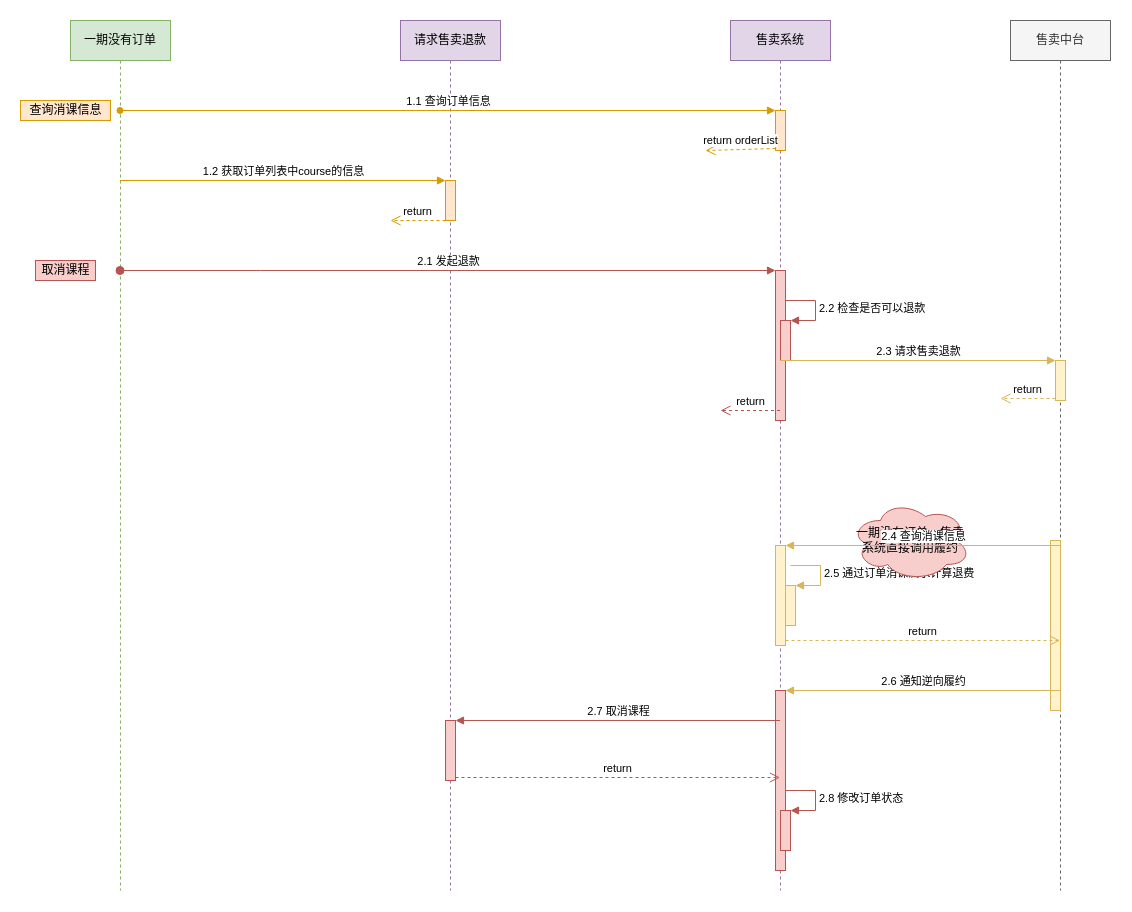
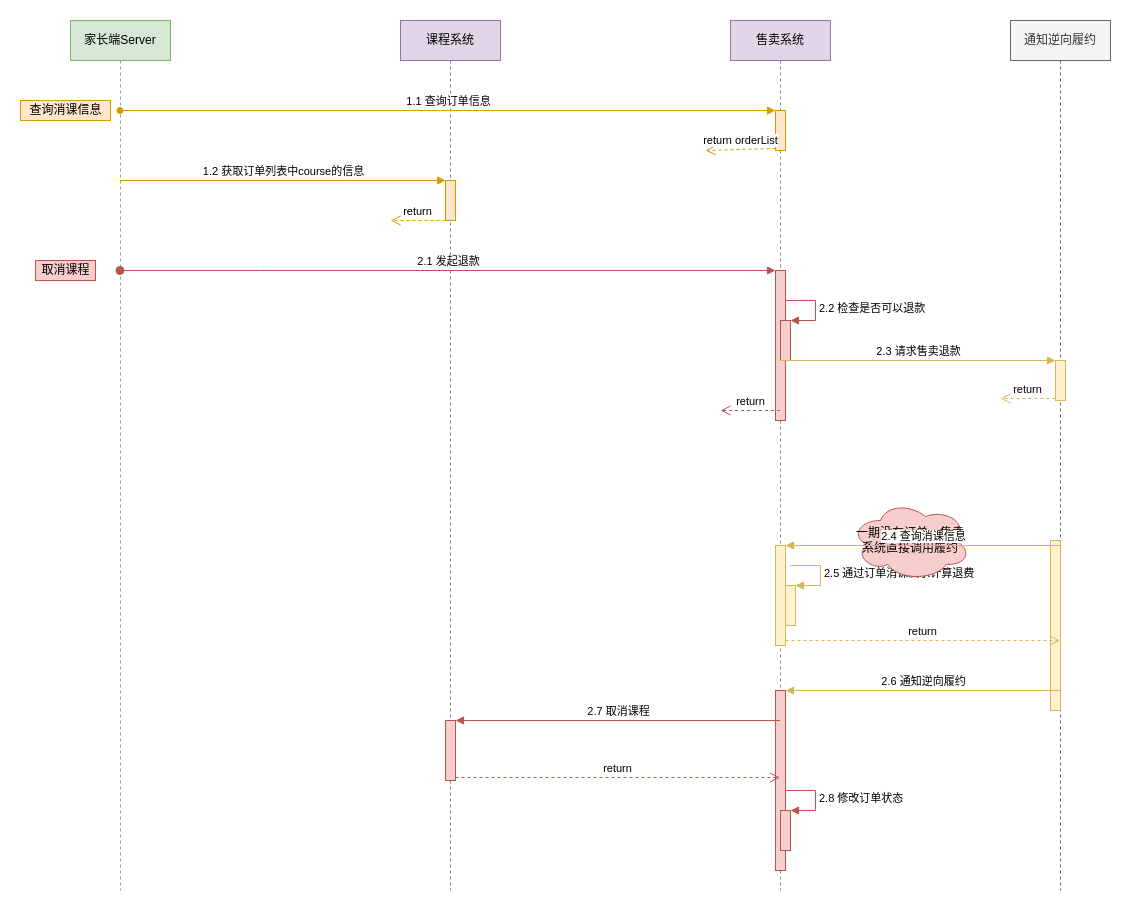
(121, 41) -> (121, 41)
(451, 41) -> (451, 41)
(1061, 41) -> (1061, 41)
